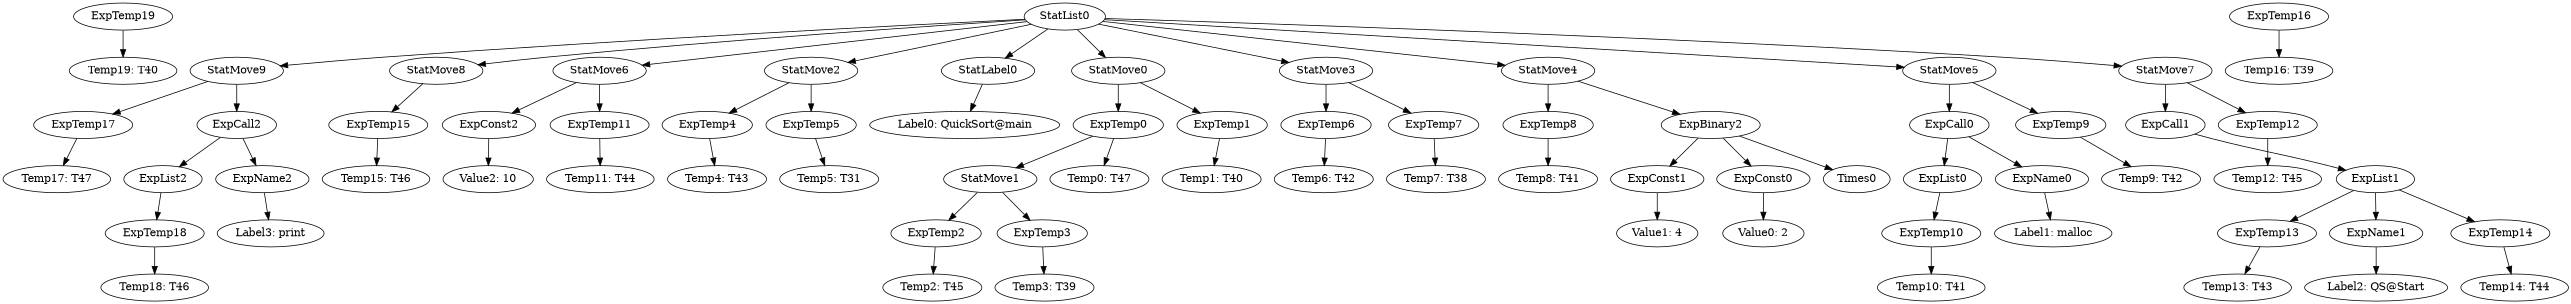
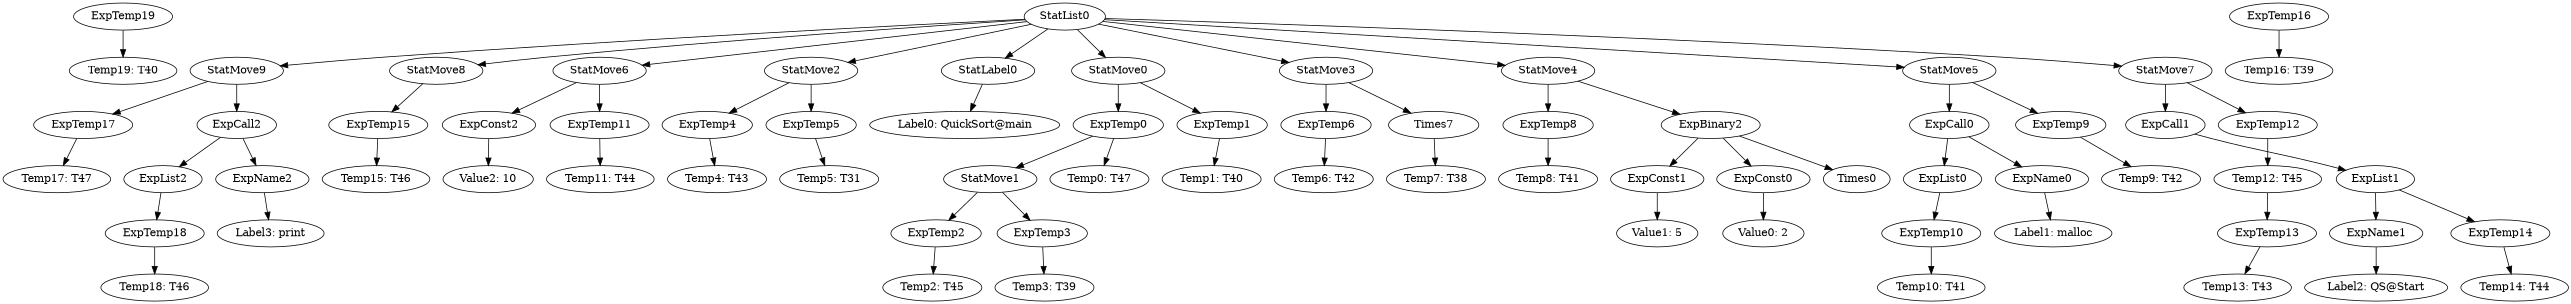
(1434, 125) -> (1434, 125)
(2325, 204) -> (2267, 203)
(1657, 233) -> (1657, 233)
